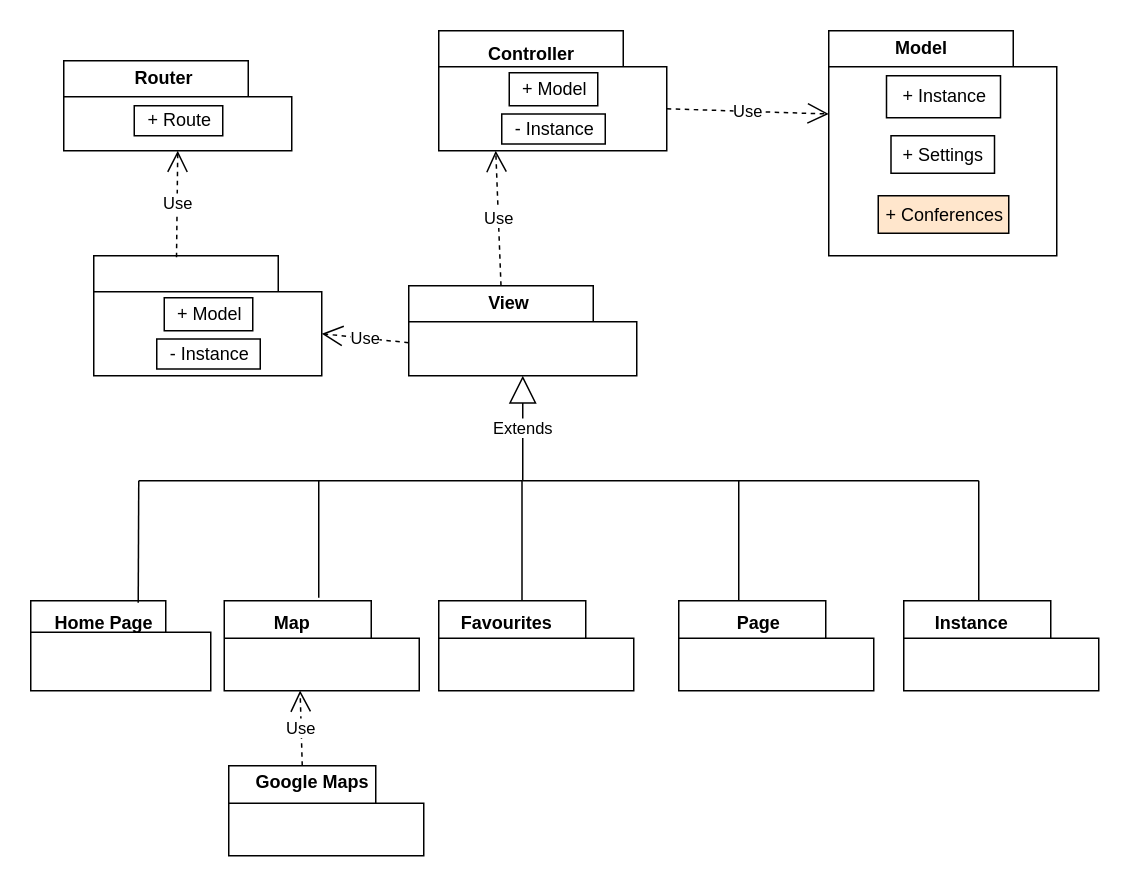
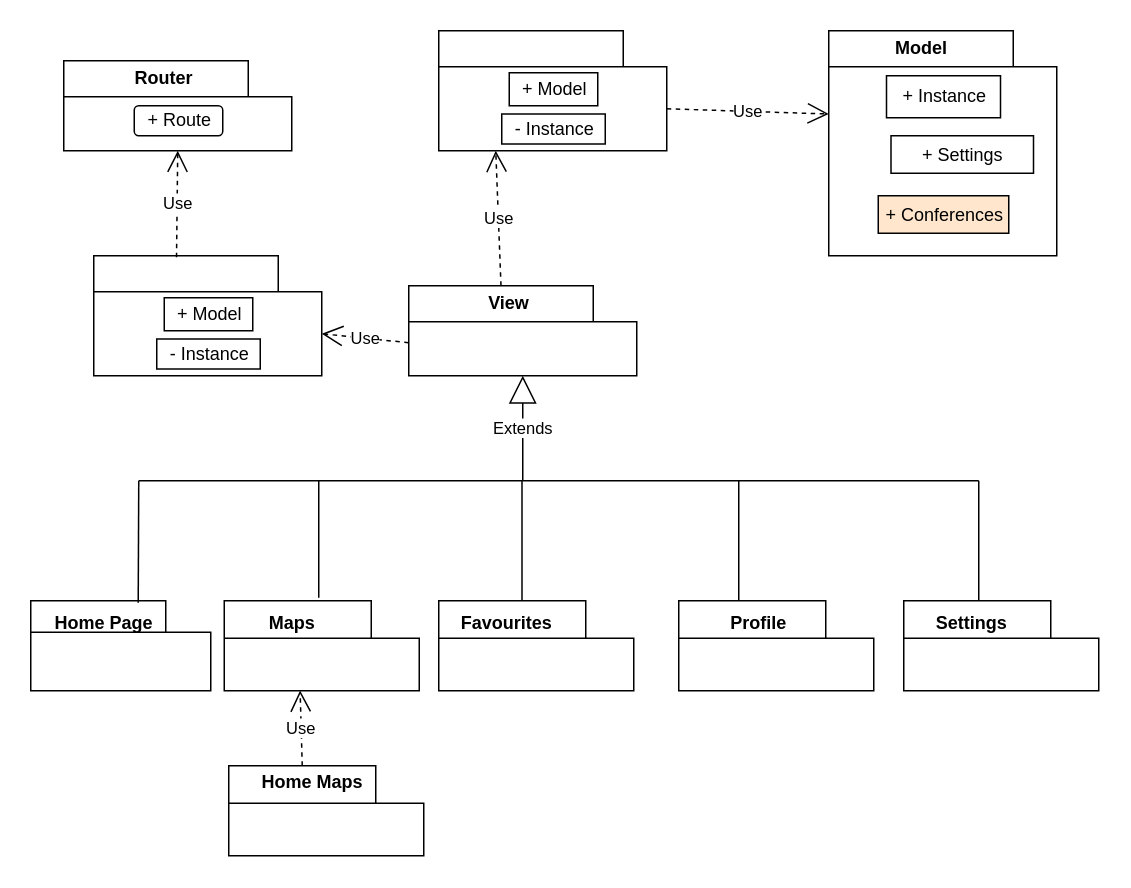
(532, 55) -> none
(179, 121) -> (179, 121)
(943, 155) -> (962, 155)
(293, 623) -> (293, 623)
(759, 623) -> (759, 623)
(972, 623) -> (972, 623)
(313, 782) -> (313, 782)
